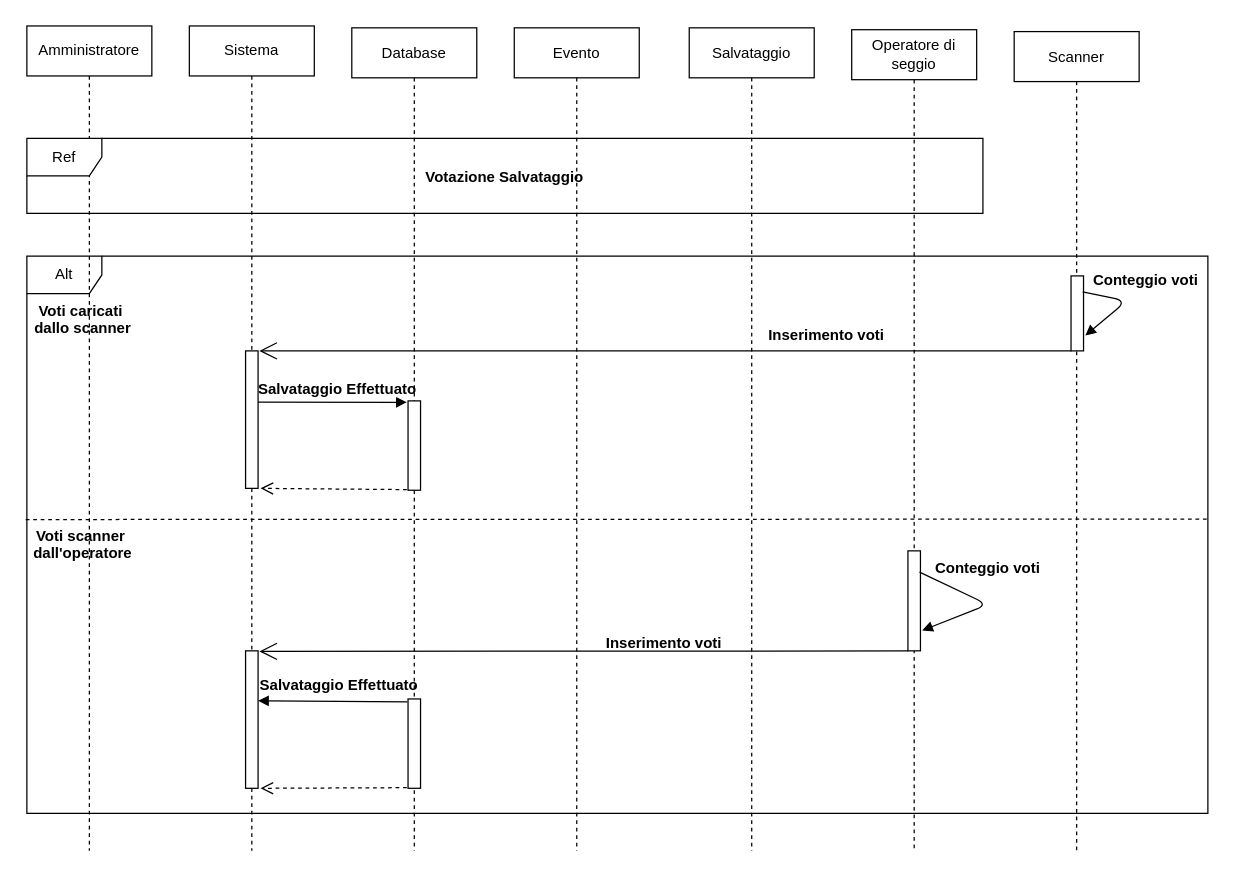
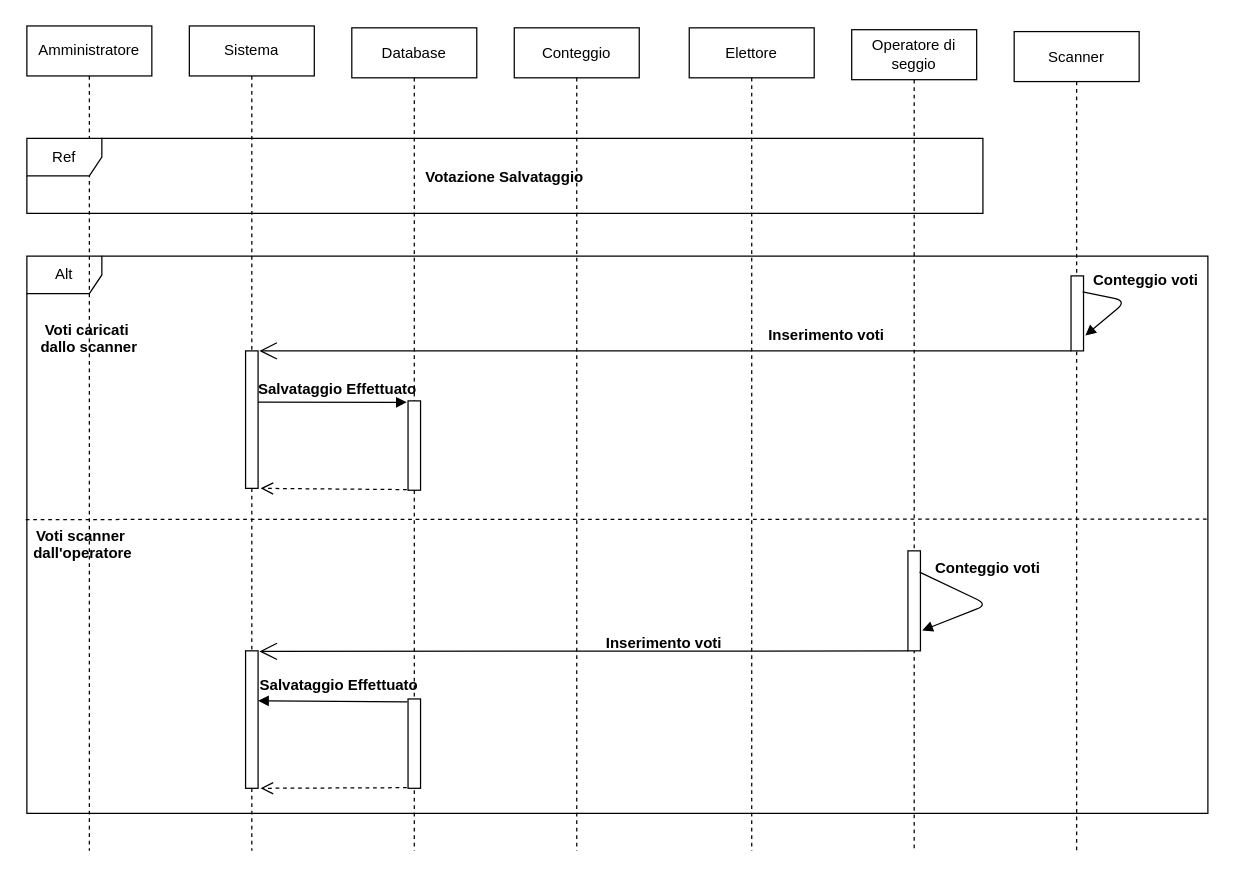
(577, 53) -> (577, 53)
(752, 53) -> (752, 53)
(83, 319) -> (89, 338)
